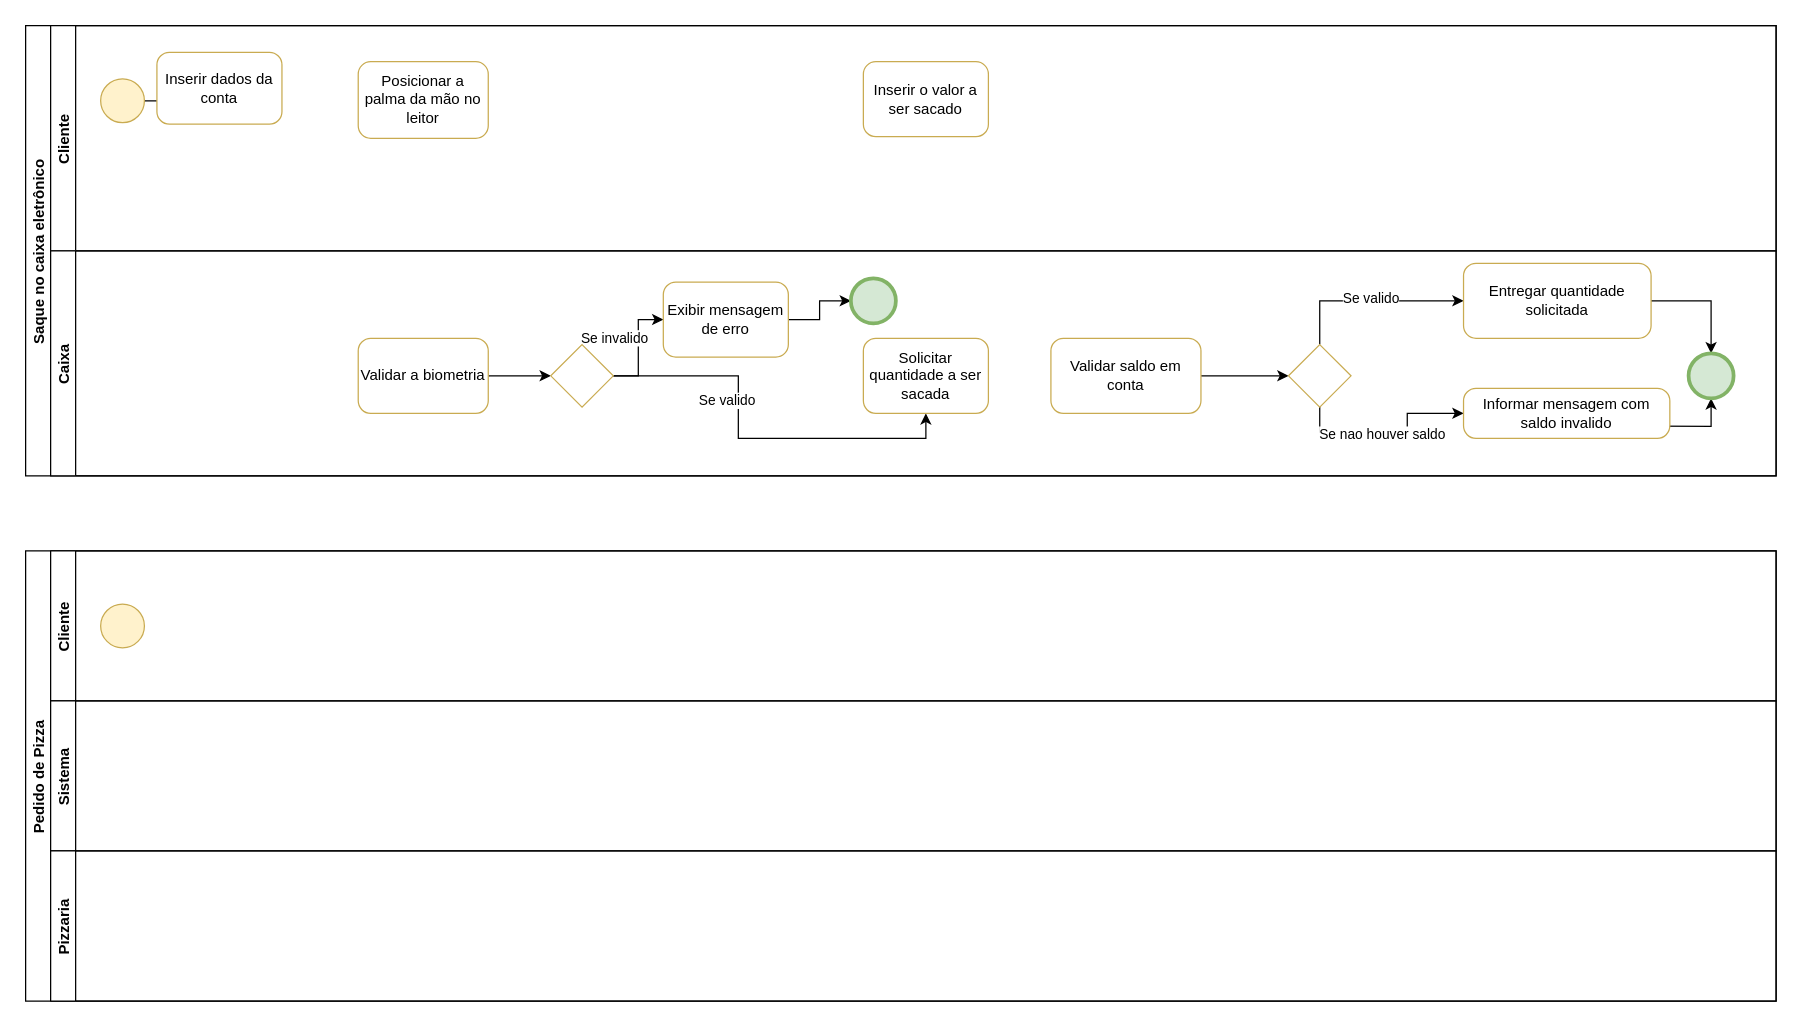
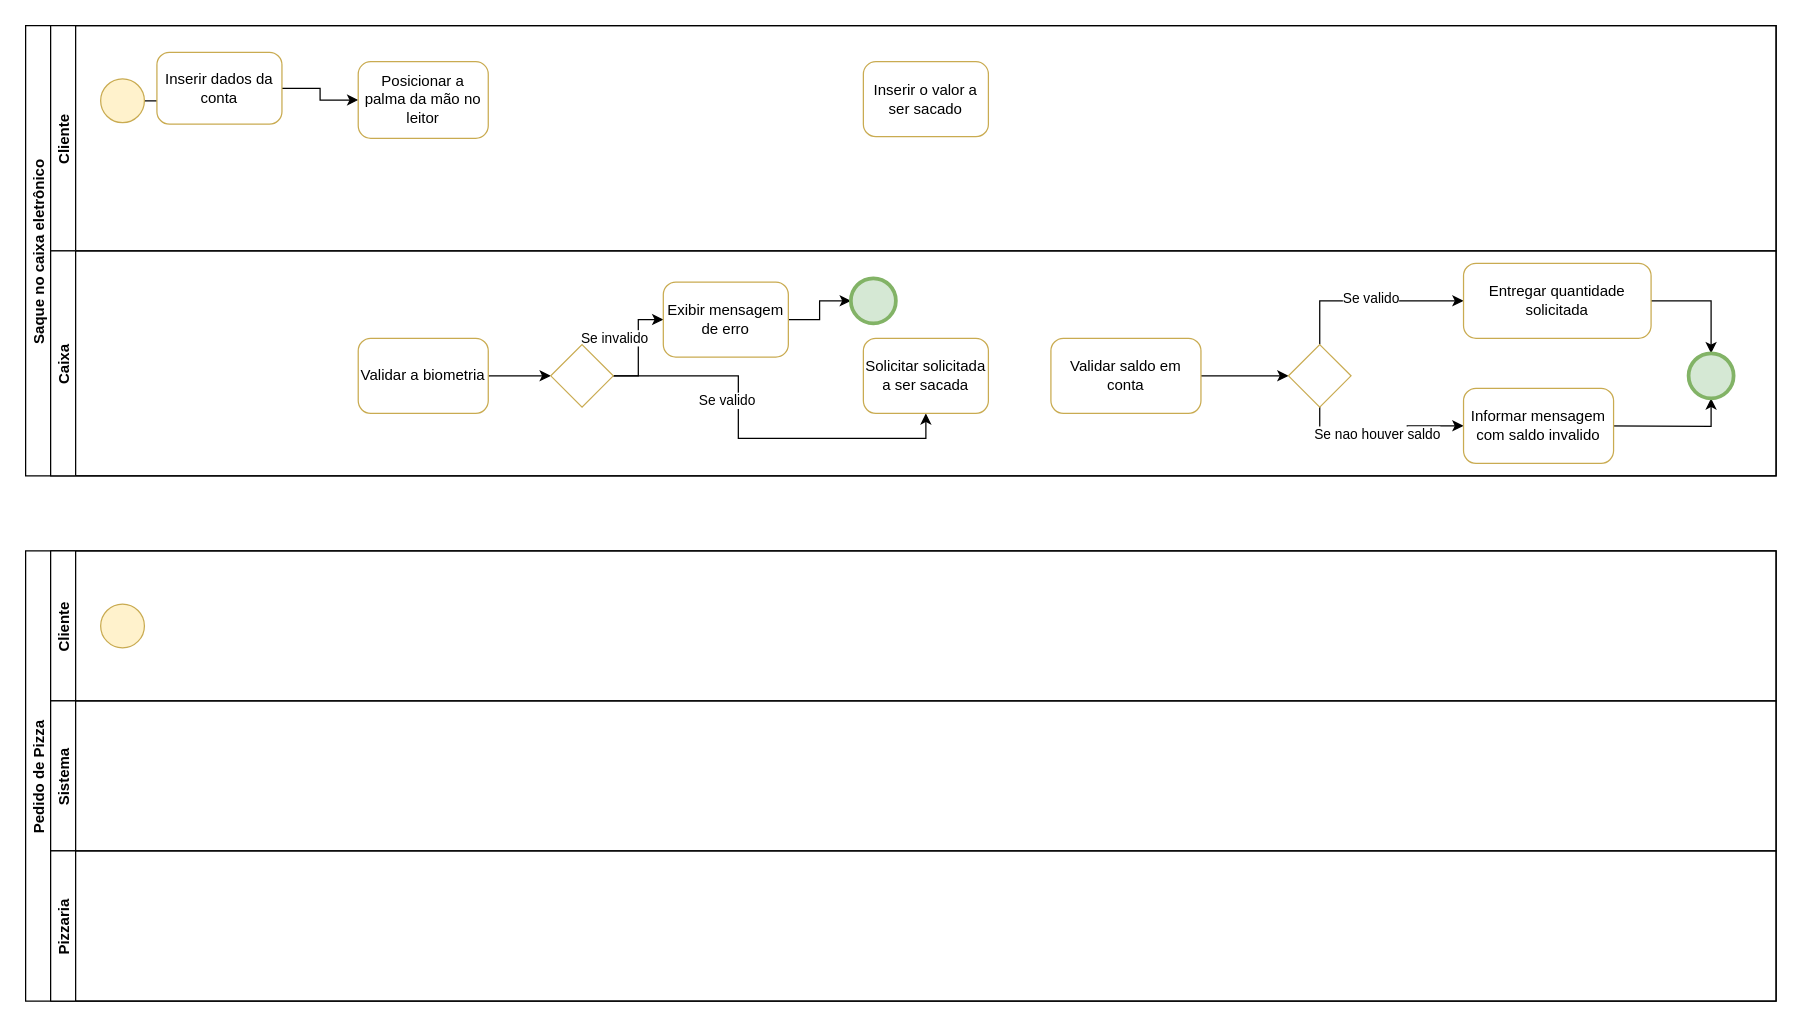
none -> (320, 89)
(926, 376) -> (926, 376)
(1566, 413) -> (1538, 426)
